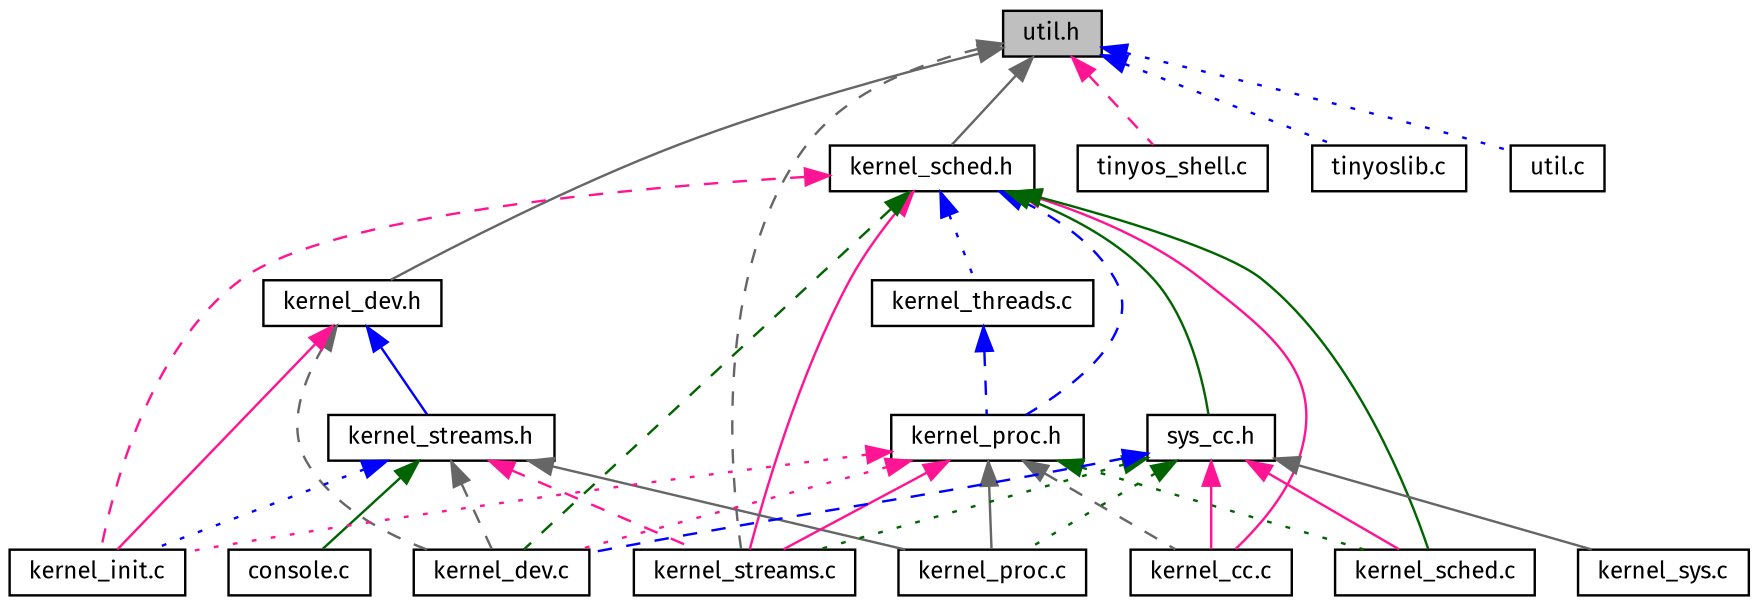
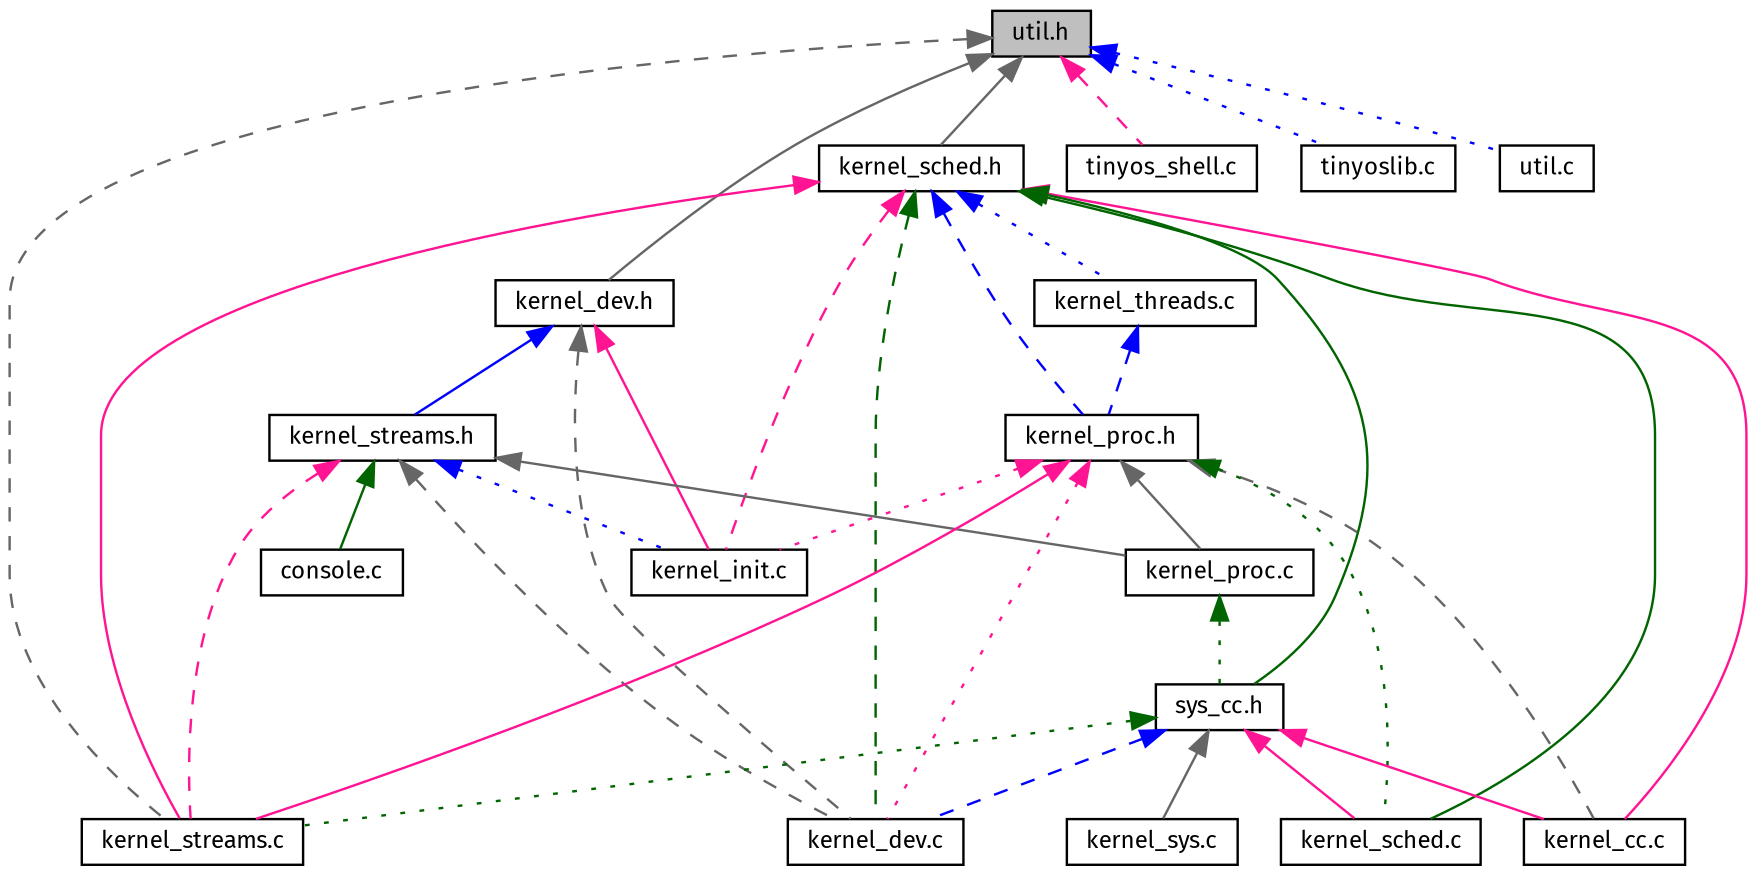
(1085, 515) -> (1220, 652)
